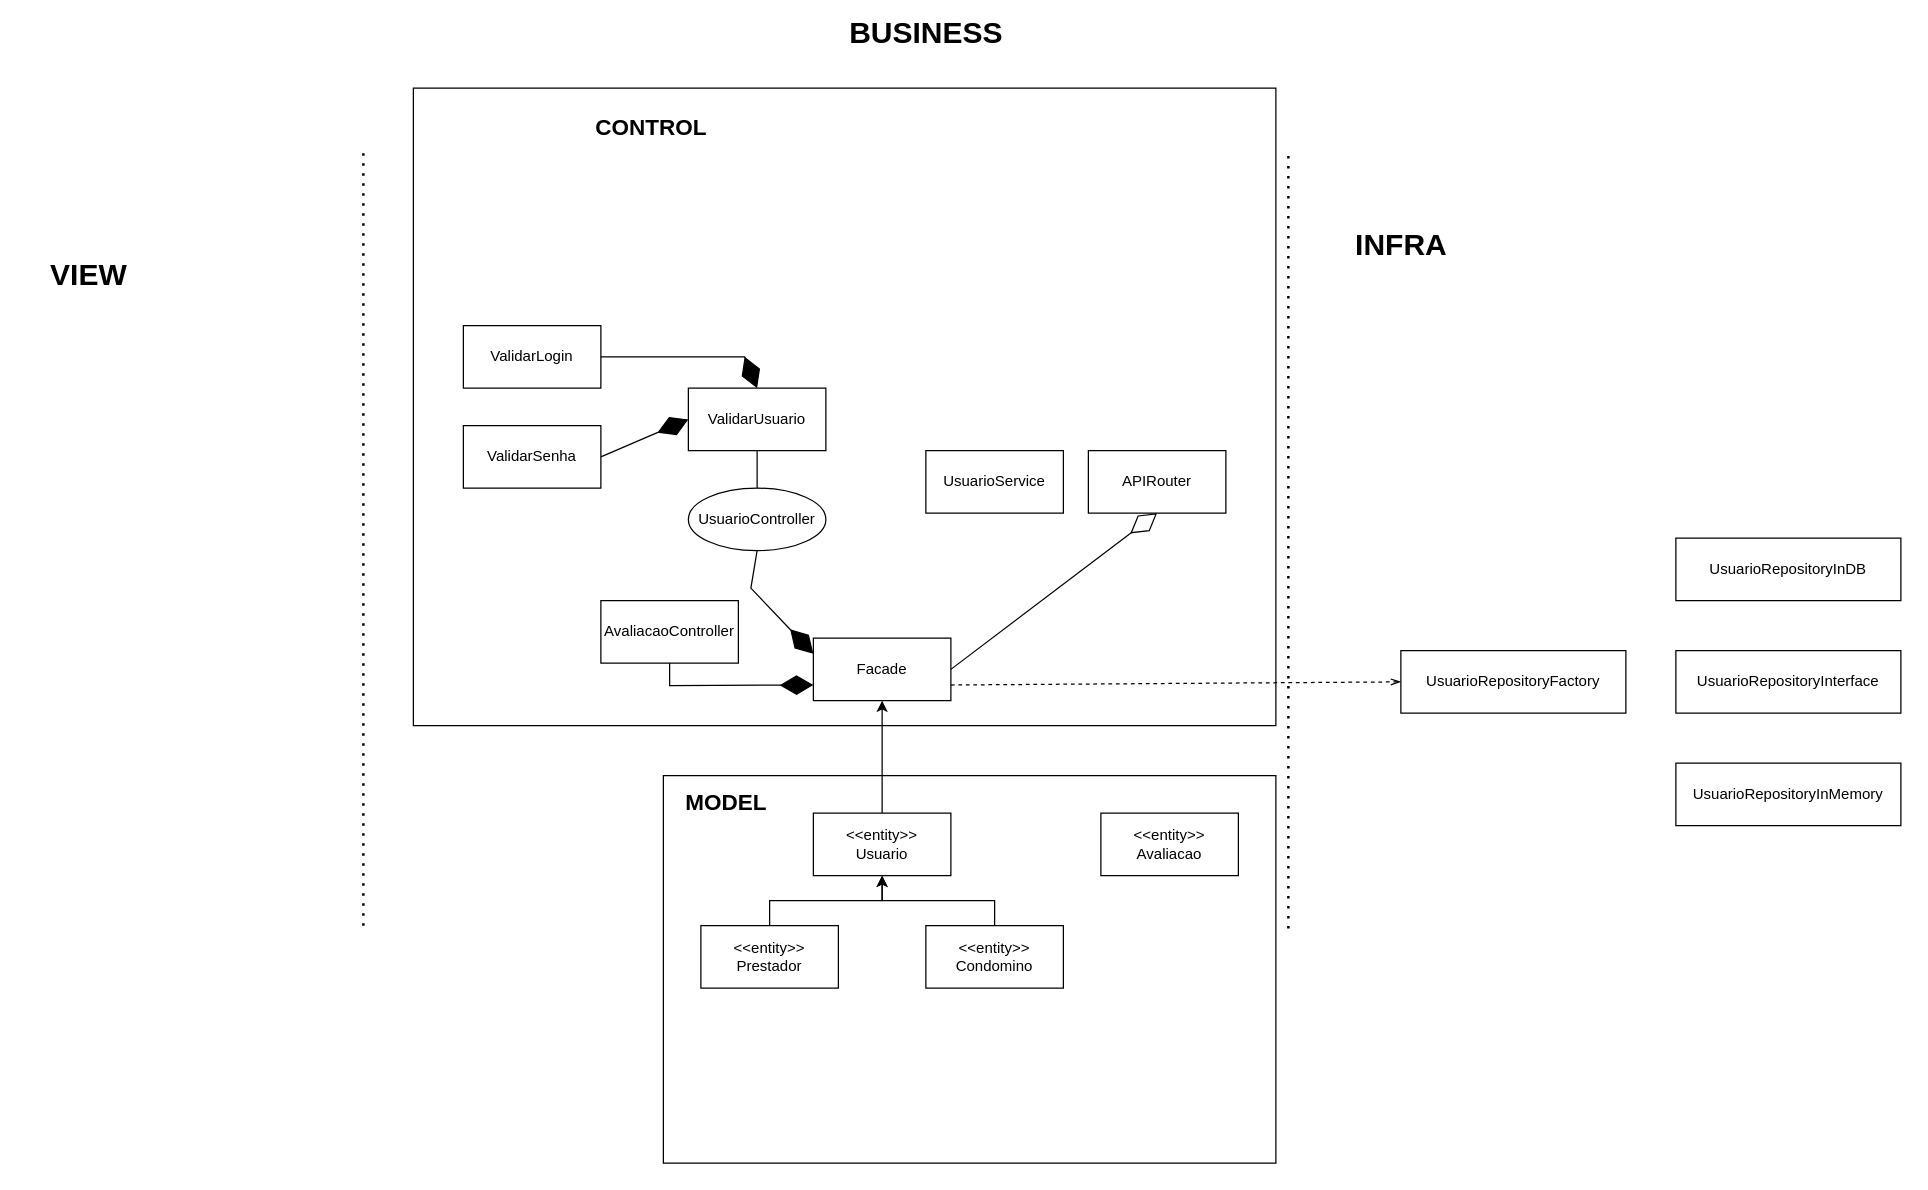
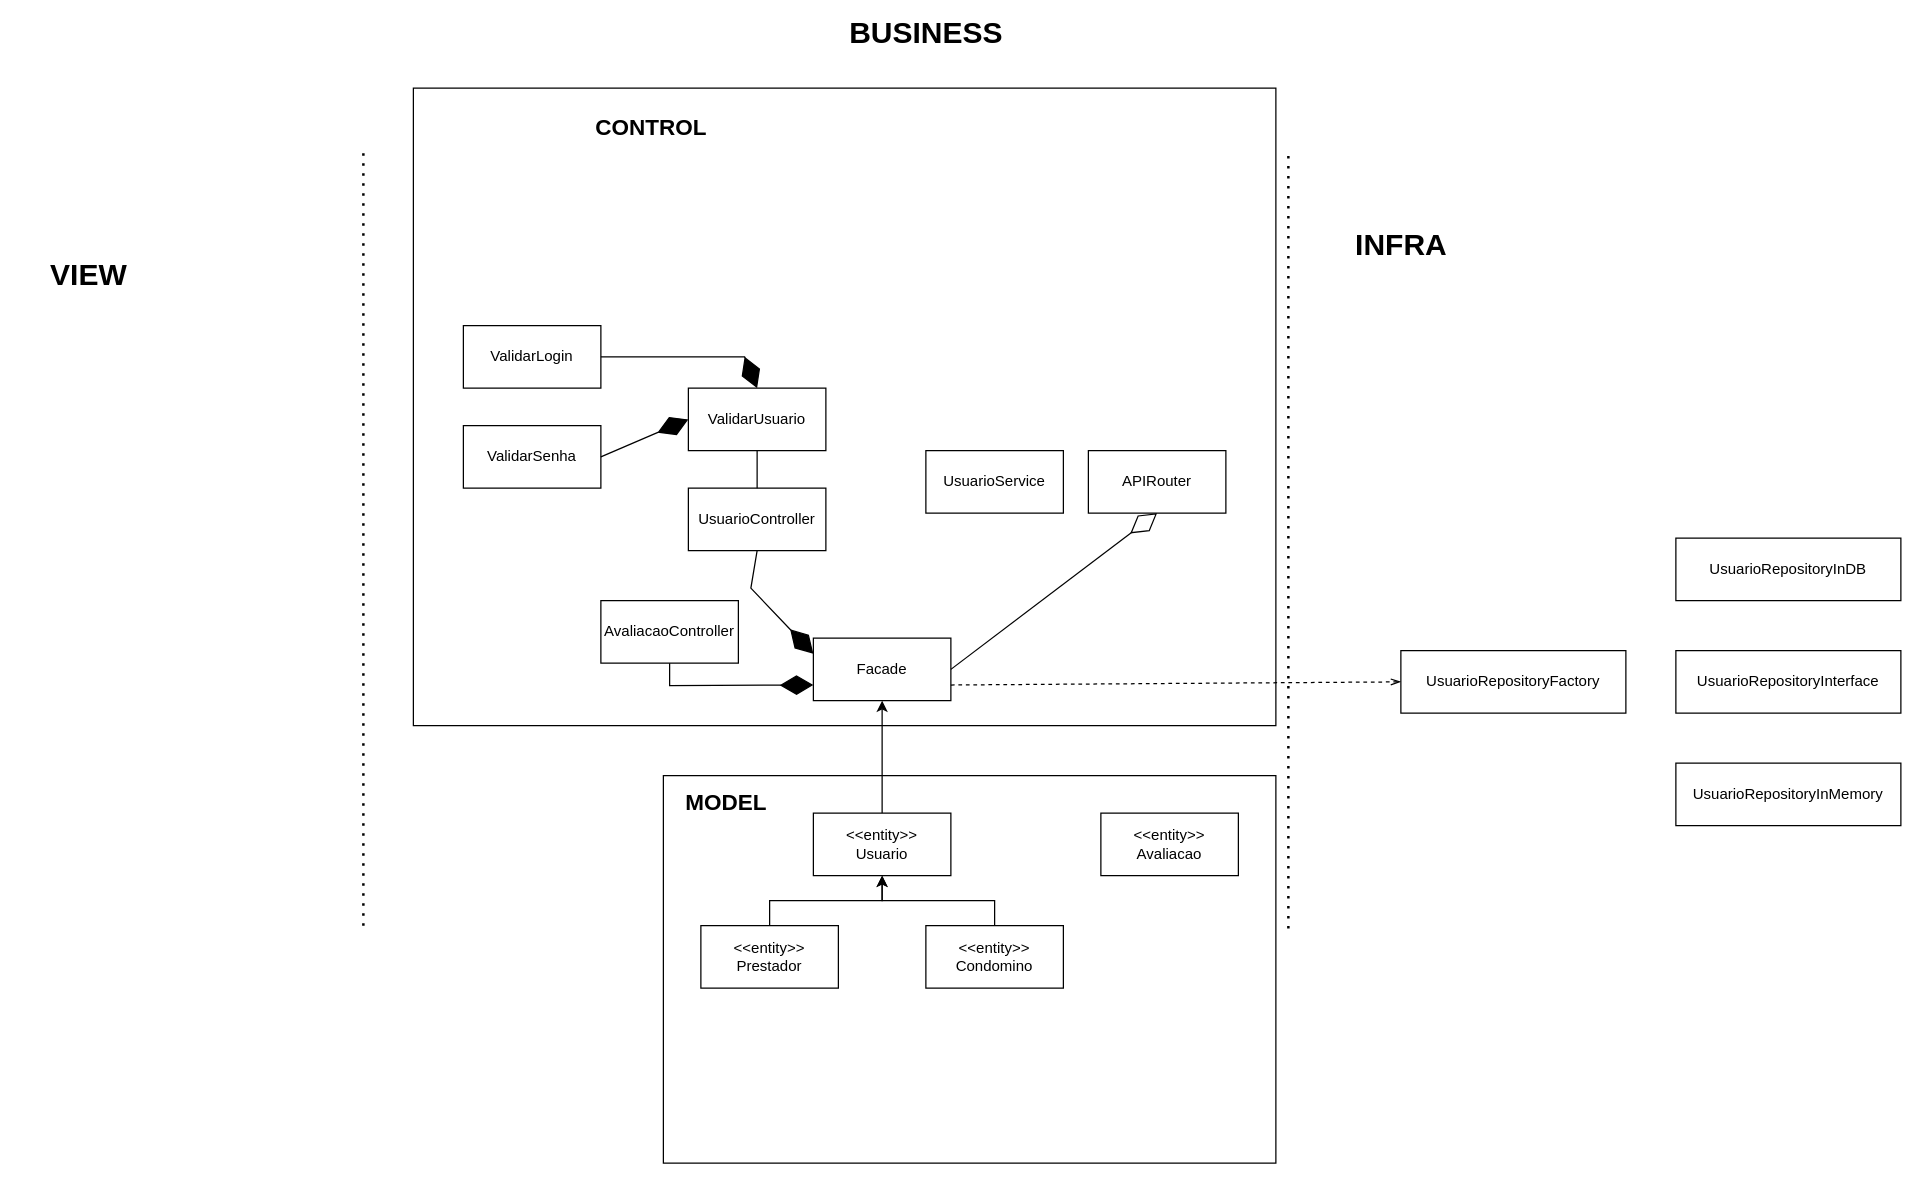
(757, 519) -> (757, 519)
